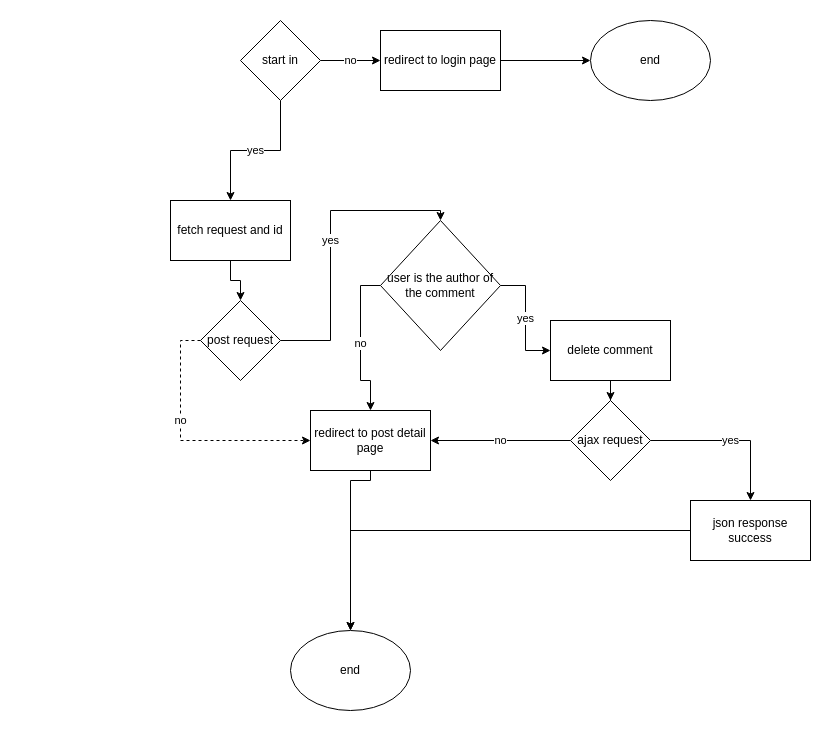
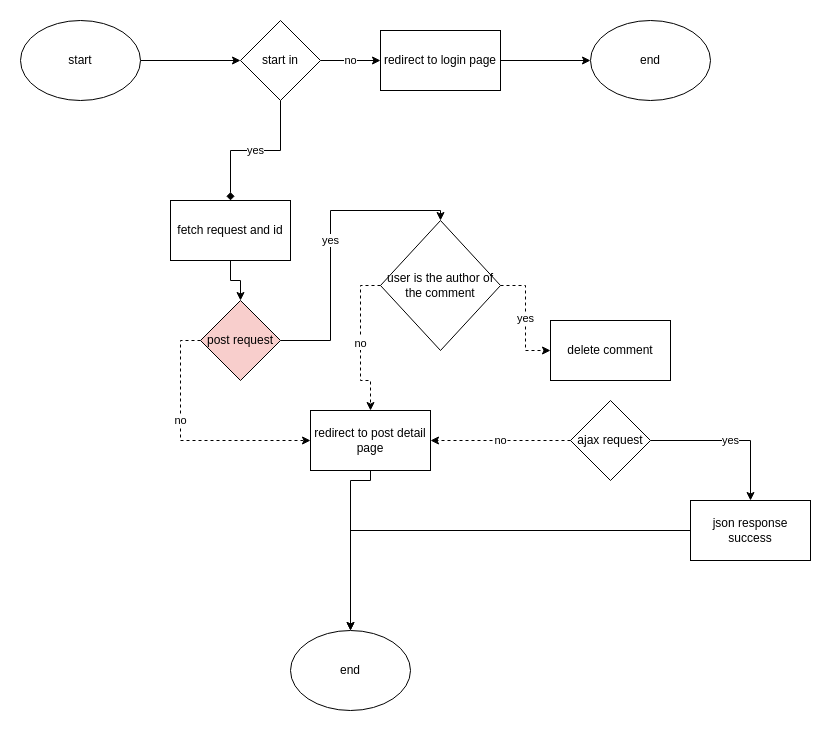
none -> (81, 61)
none -> (187, 61)
(231, 192) -> (231, 192)
(526, 287) -> (526, 287)
(361, 303) -> (361, 303)
(241, 341) -> (241, 341)
(611, 395) -> none
(537, 441) -> (537, 441)
